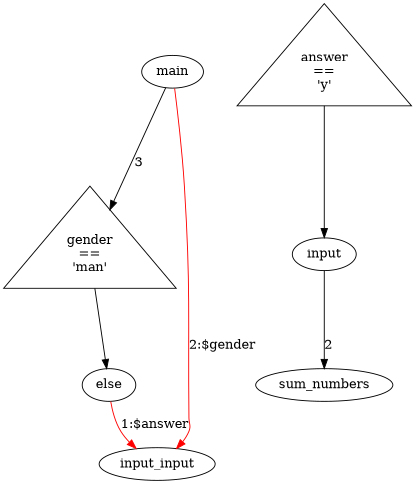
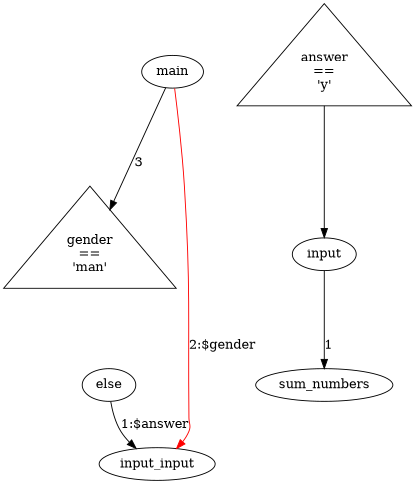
(100, 324) -> none
(329, 345) -> (329, 345)
(117, 423) -> (117, 423)
